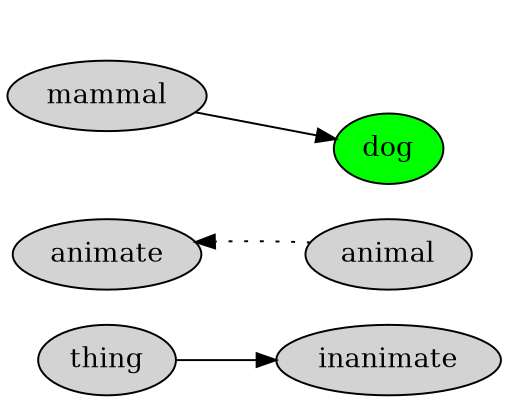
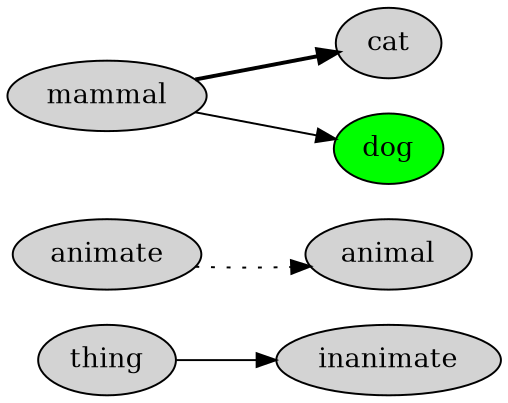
none -> (389, 43)
(263, 241) -> (243, 268)
